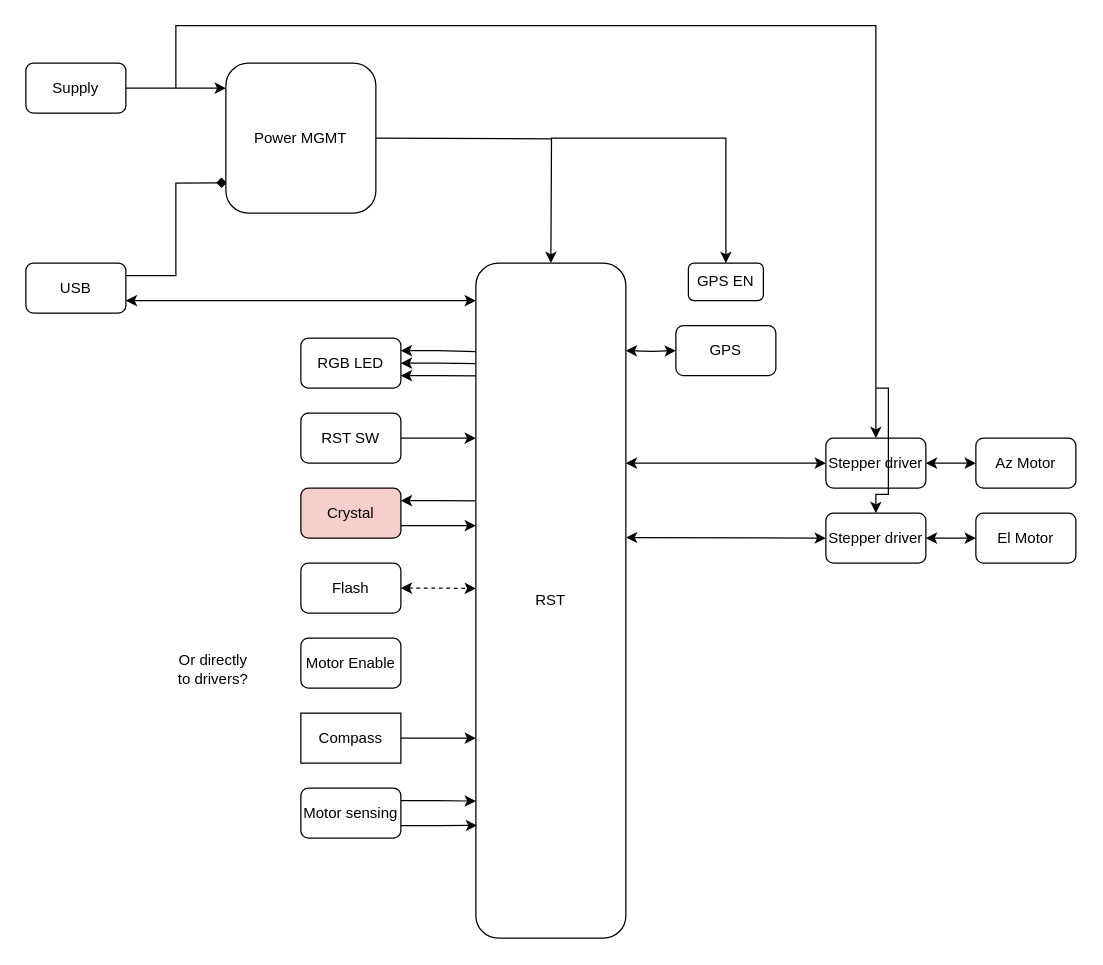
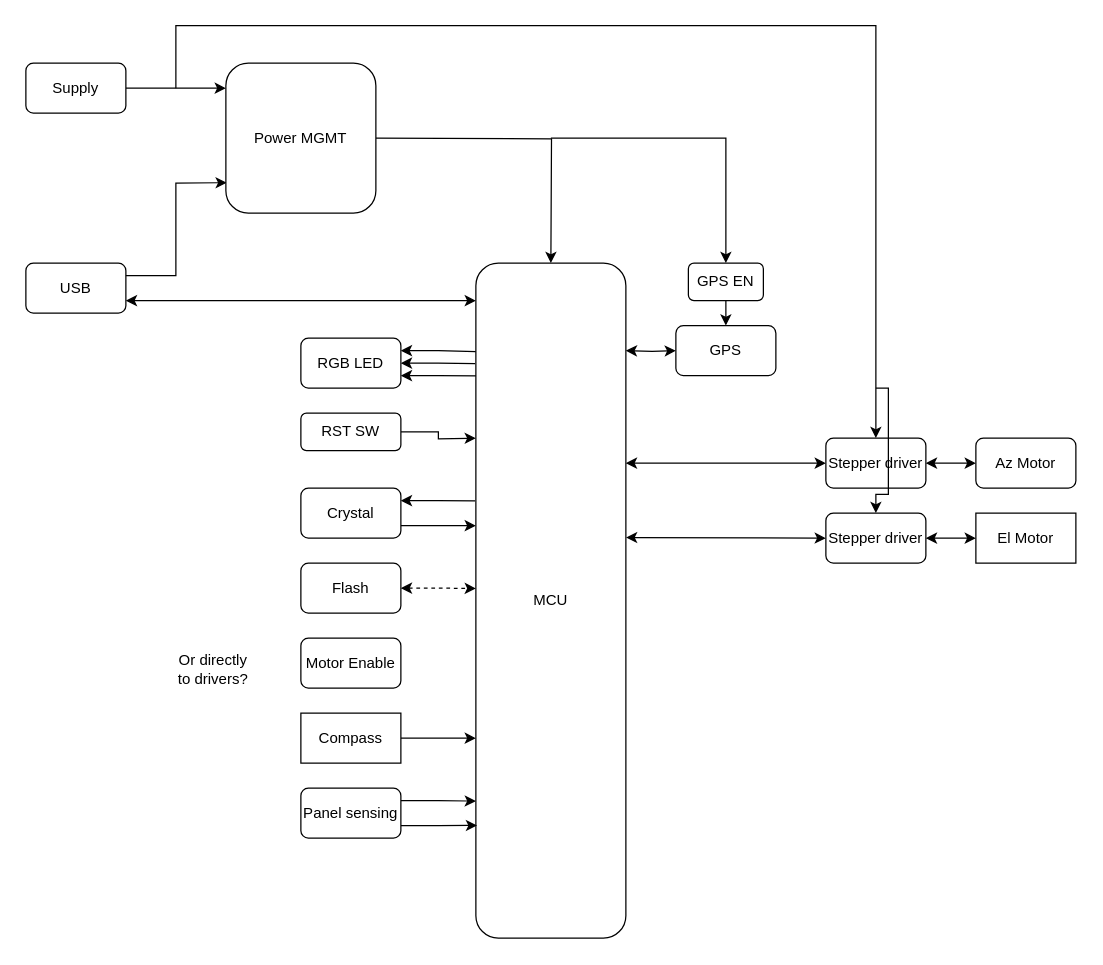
(216, 183) -> (217, 183)
none -> (726, 309)
(351, 438) -> (351, 432)
(351, 513) -> (351, 513)
(1026, 538) -> (1026, 538)
(551, 601) -> (551, 601)
(351, 813) -> (351, 813)
